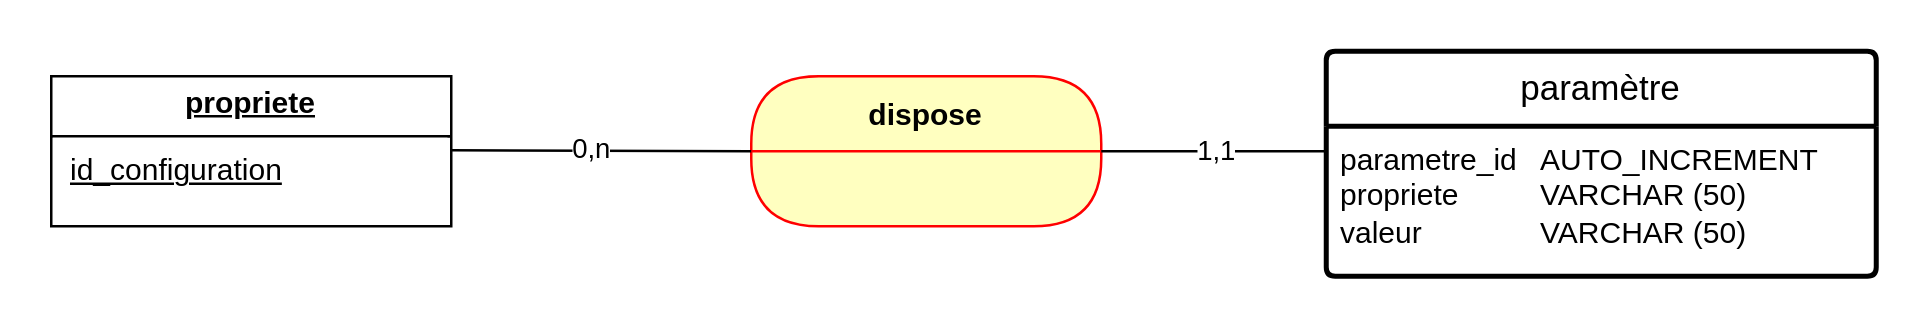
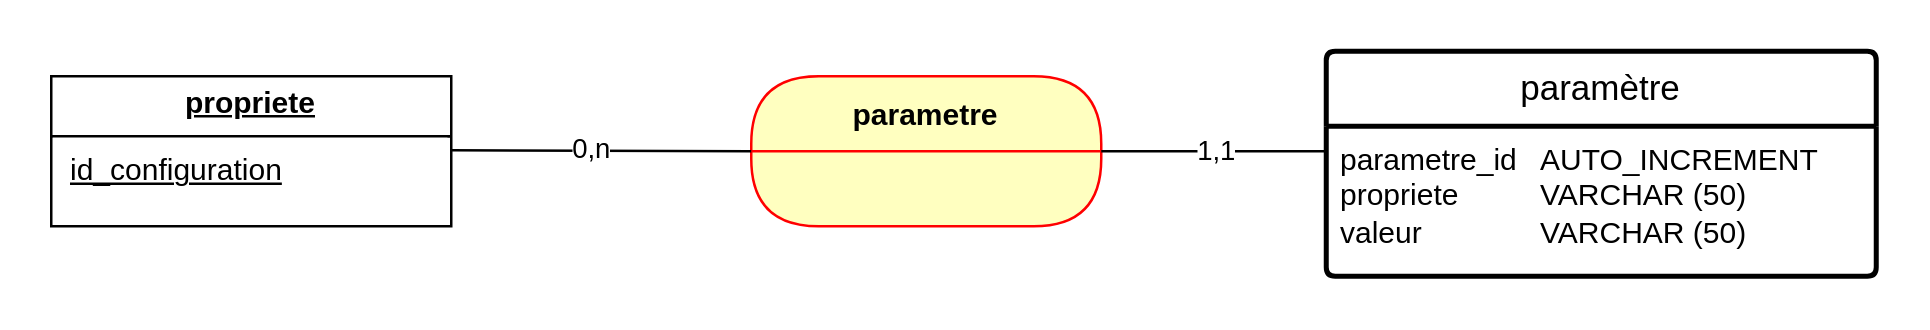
(925, 115) -> (925, 115)
